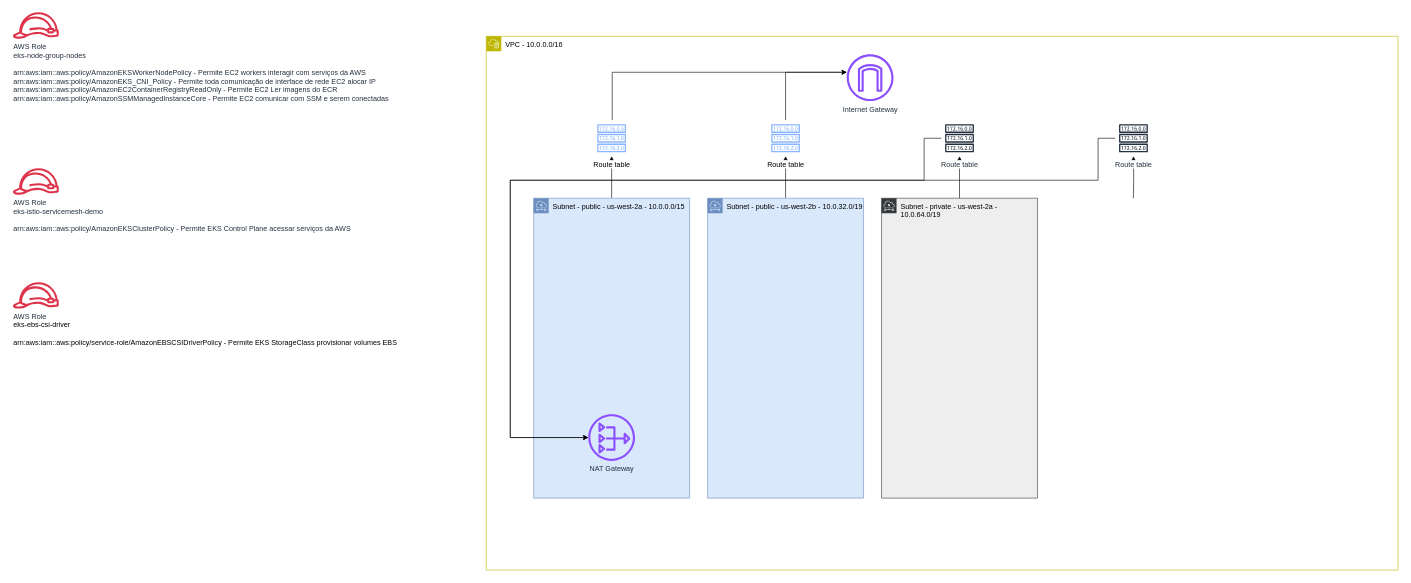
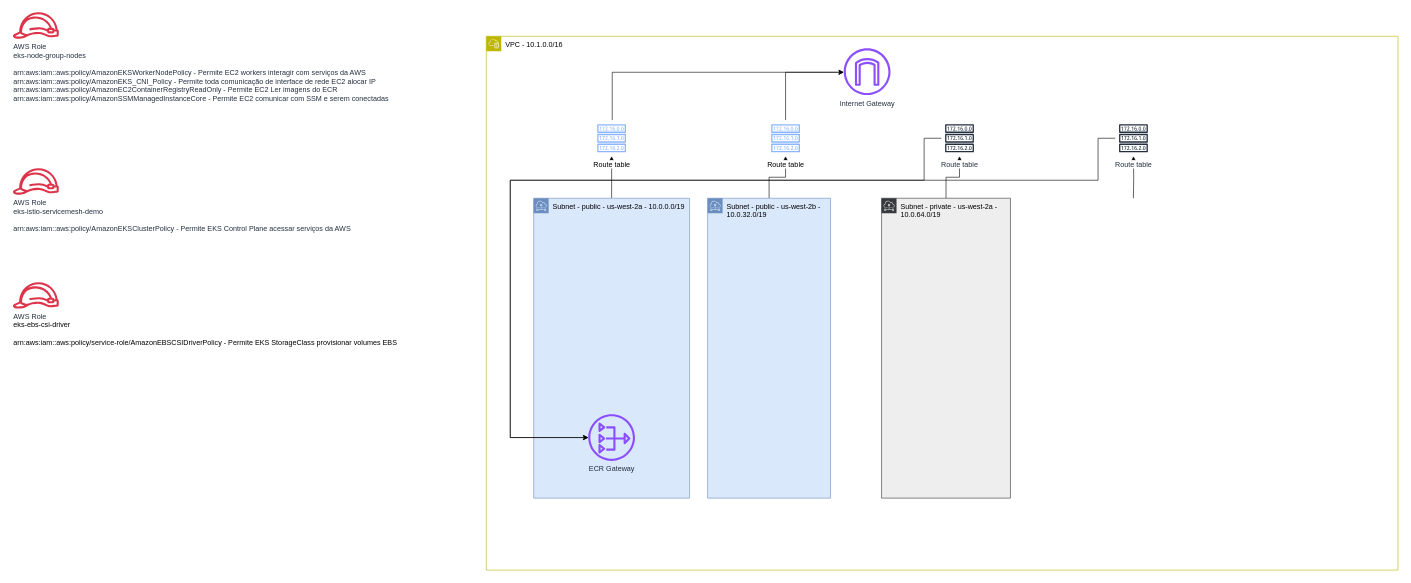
(535, 45) -> (535, 45)
(870, 78) -> (867, 72)
(621, 211) -> (621, 211)
(786, 348) -> (769, 348)
(960, 348) -> (946, 348)
(612, 470) -> (612, 470)
